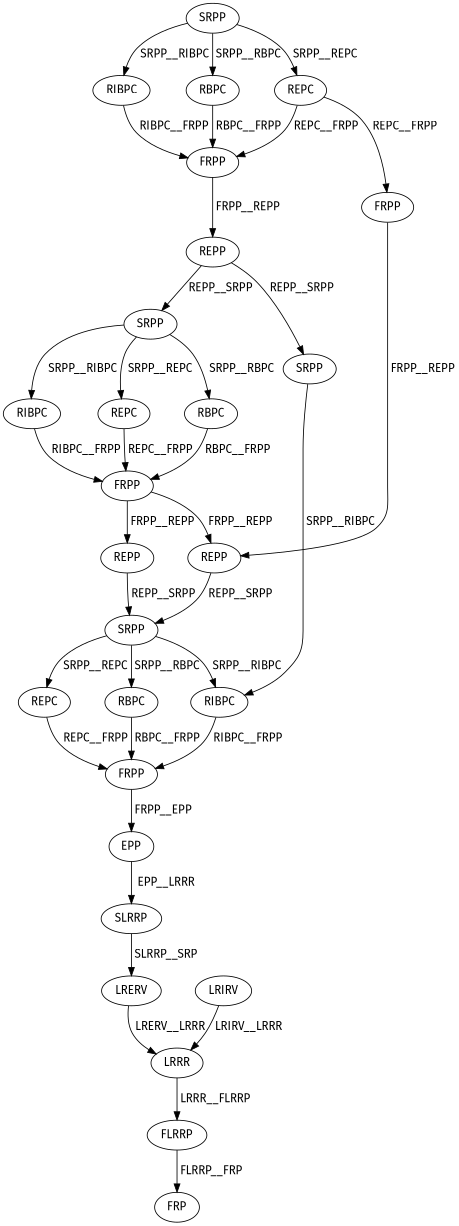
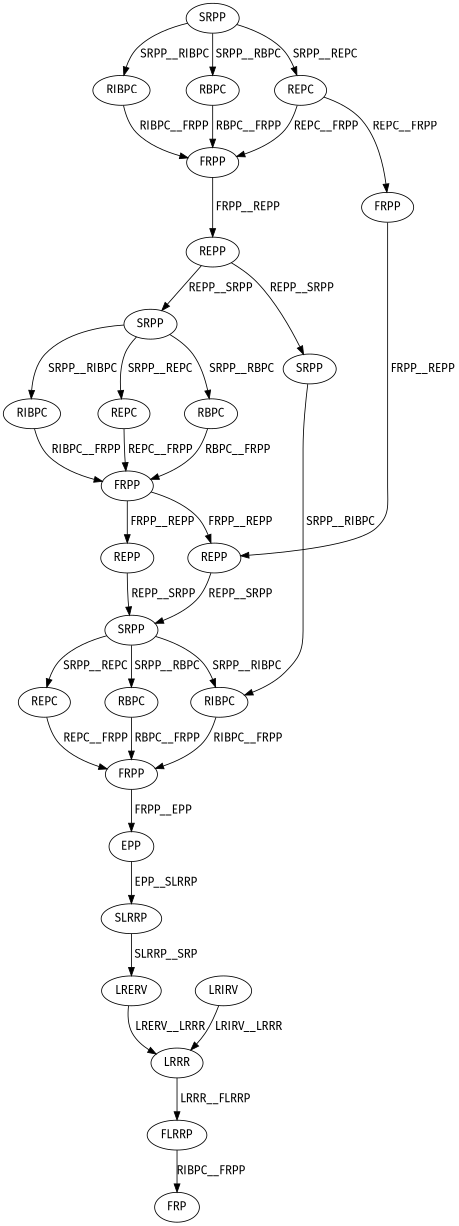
(165, 883) -> (165, 883)
(210, 1171) -> (210, 1171)
